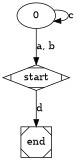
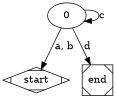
(36, 105) -> (80, 43)
